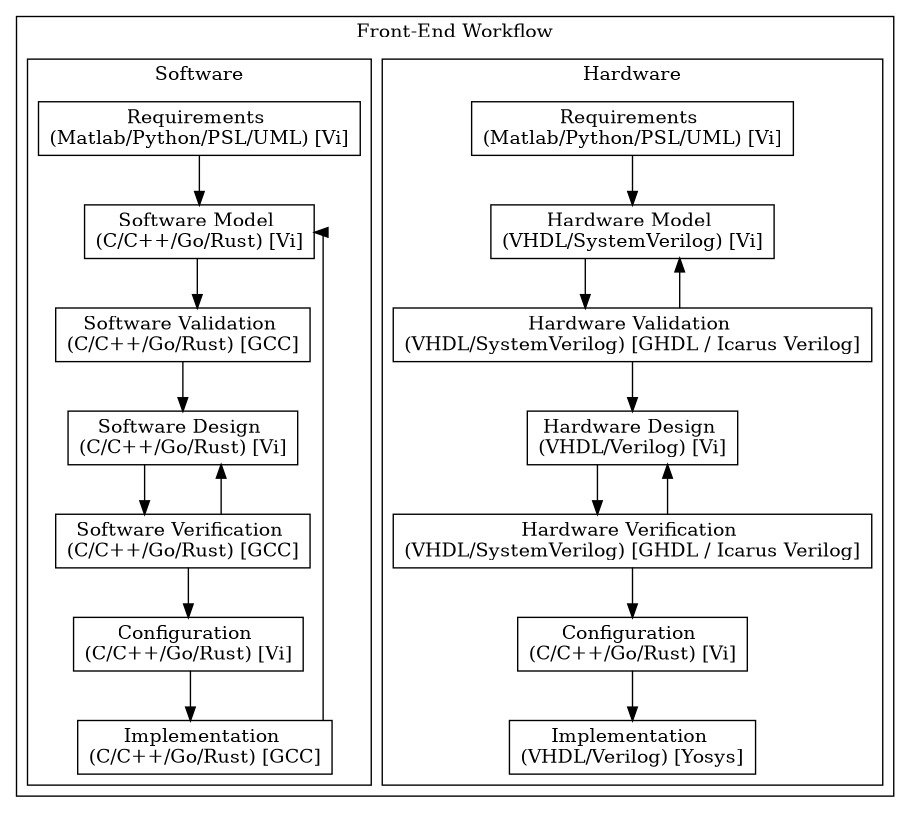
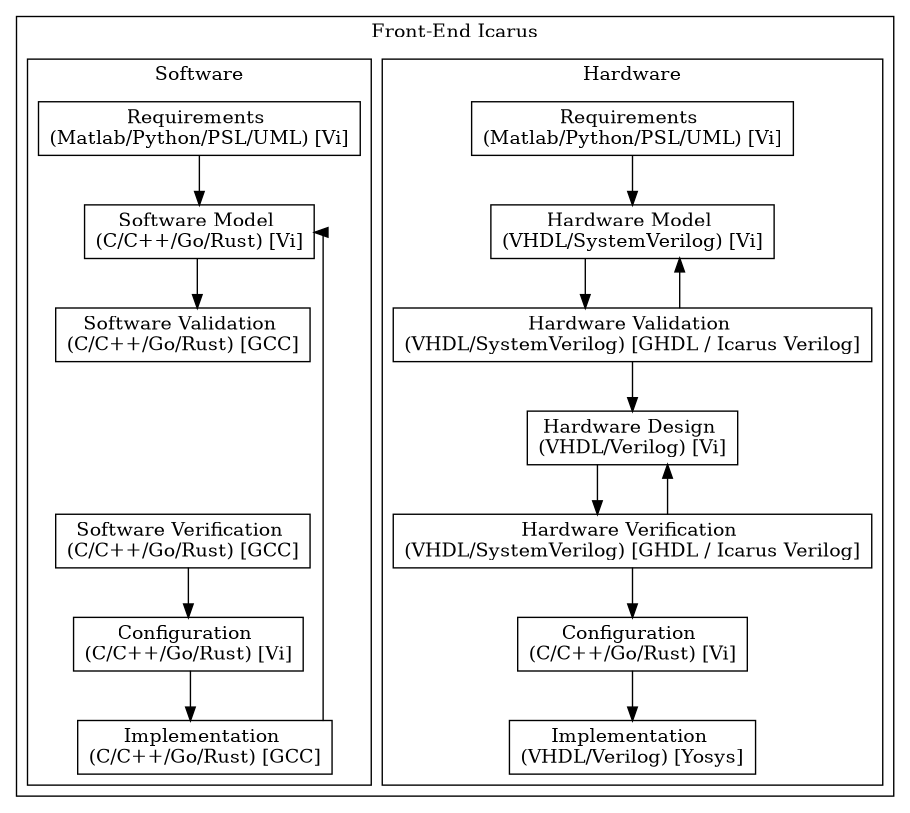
(455, 32) -> (455, 32)
(183, 438) -> none
